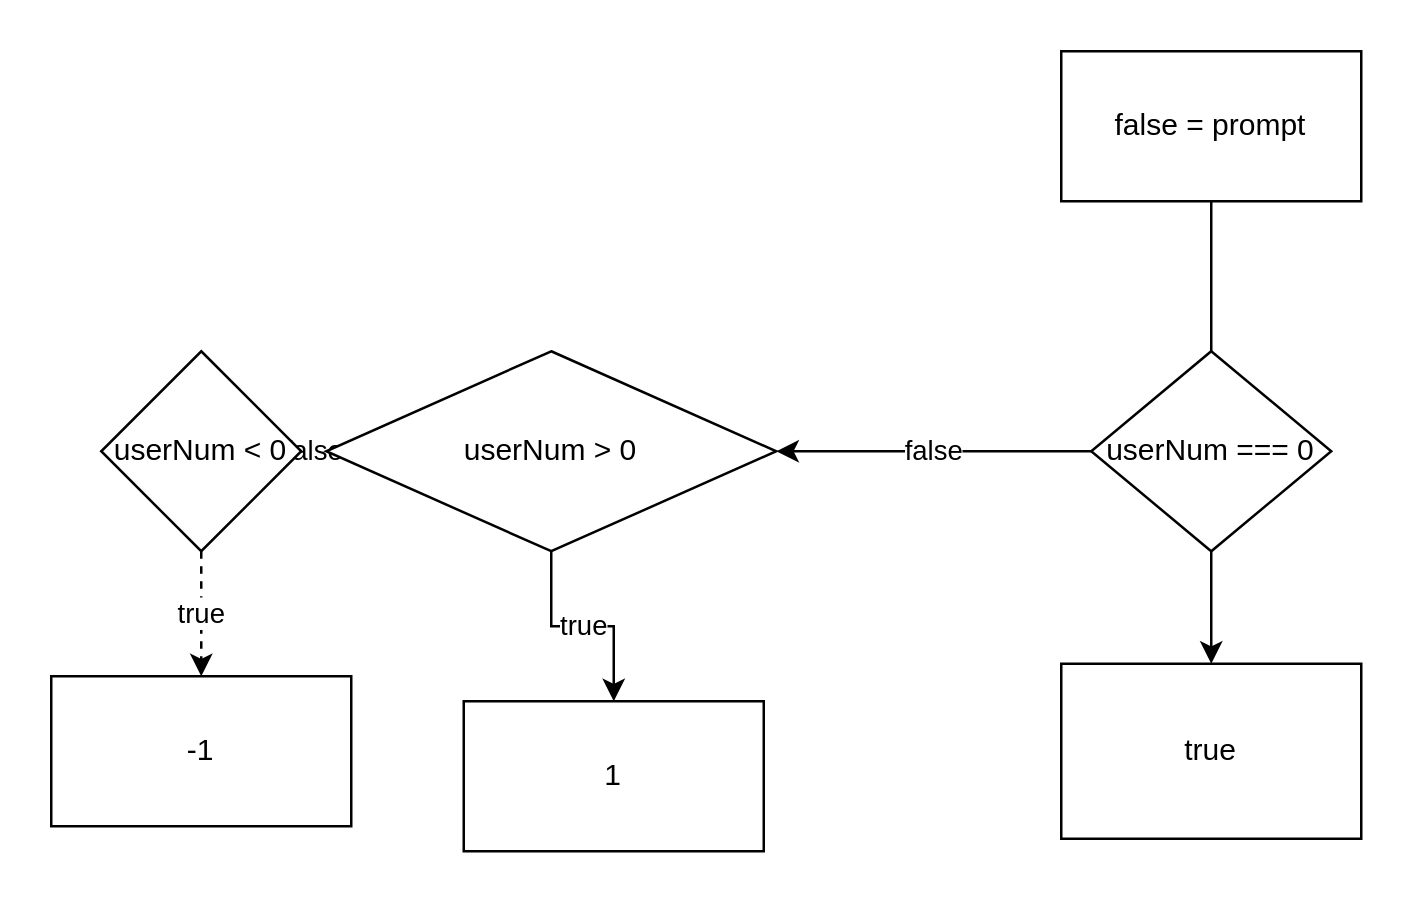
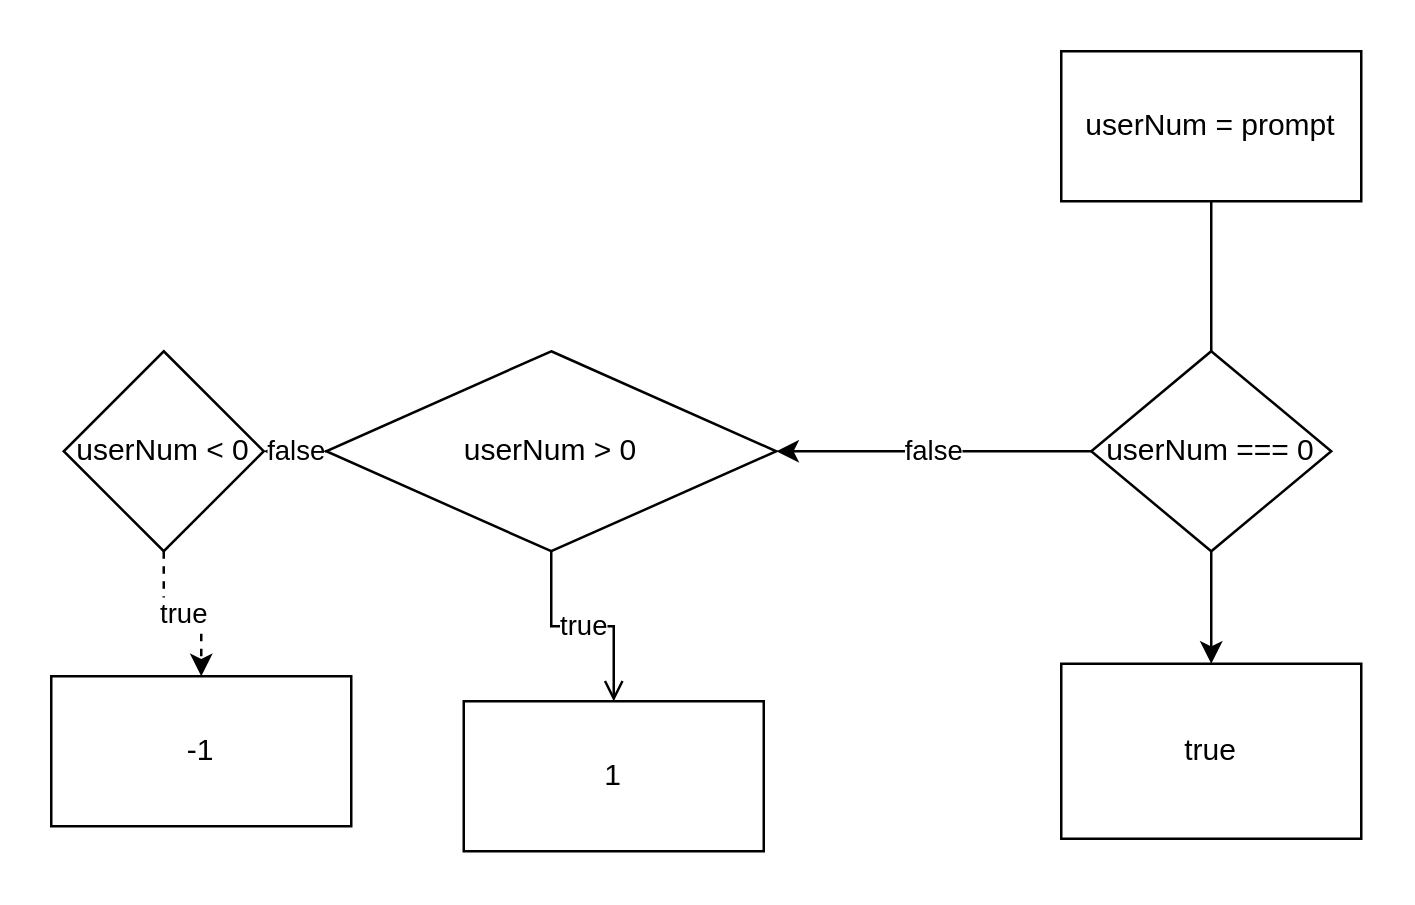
(1211, 126) -> (1211, 126)
(201, 451) -> (164, 451)
(614, 683) -> (614, 687)
